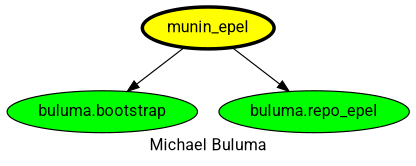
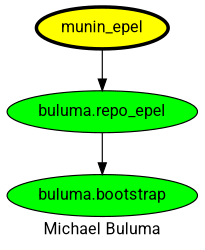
(160, 66) -> (102, 148)
